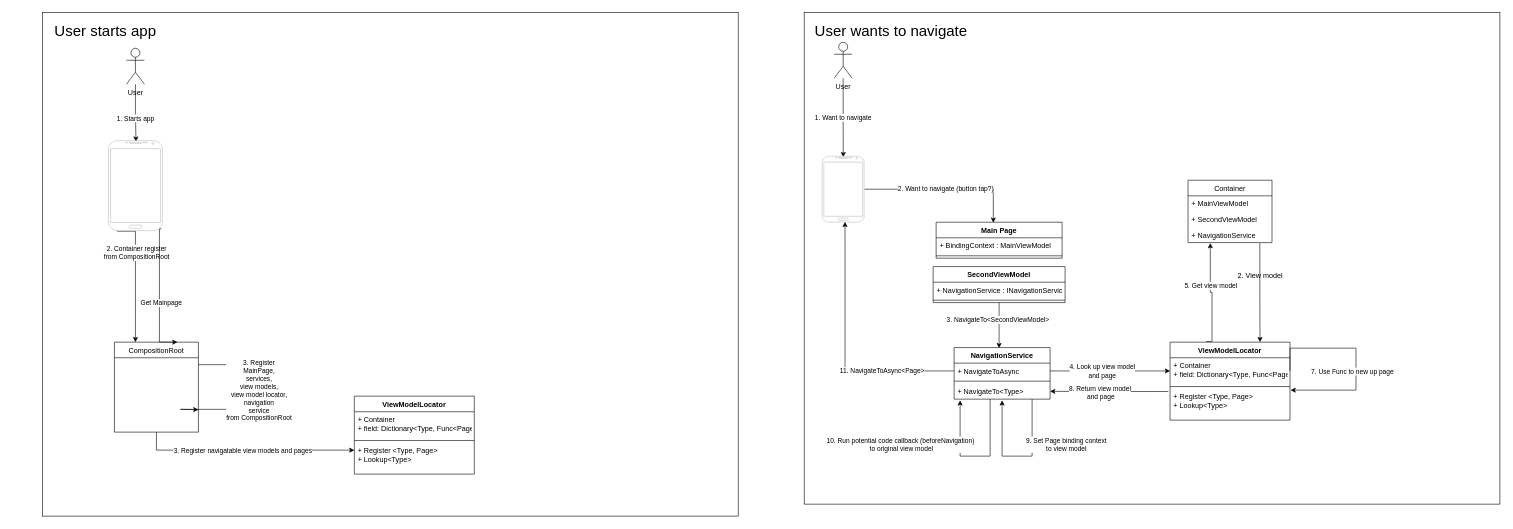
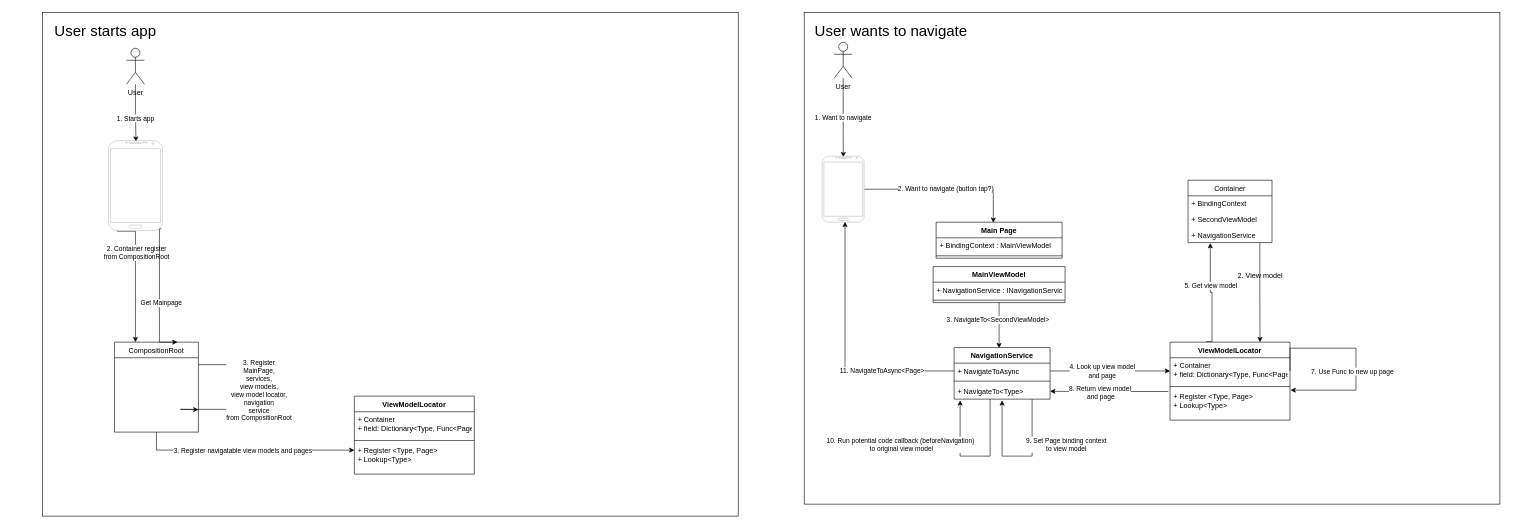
(1218, 204) -> (1221, 204)
(999, 275) -> (999, 275)
